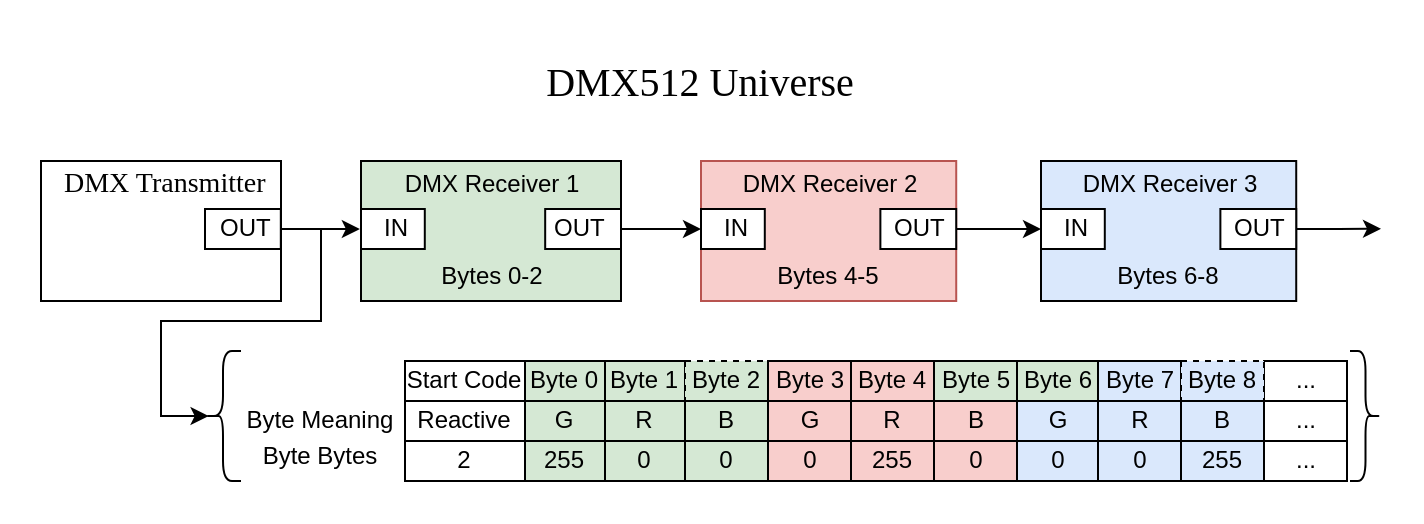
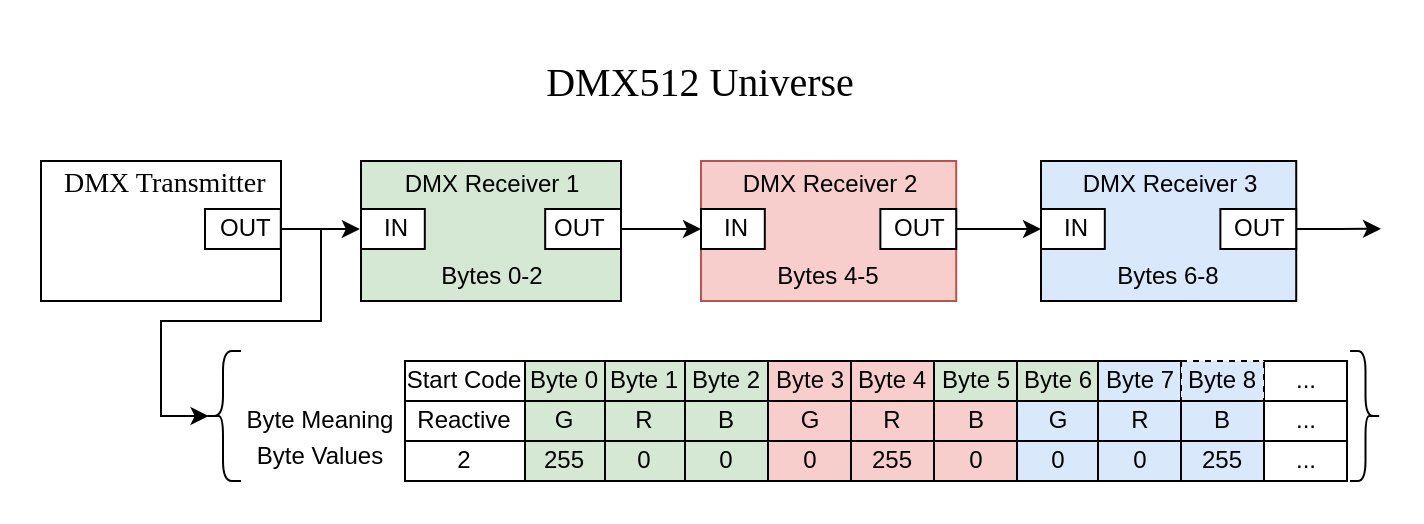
(727, 381) -> (727, 381)
(321, 457) -> (321, 457)
